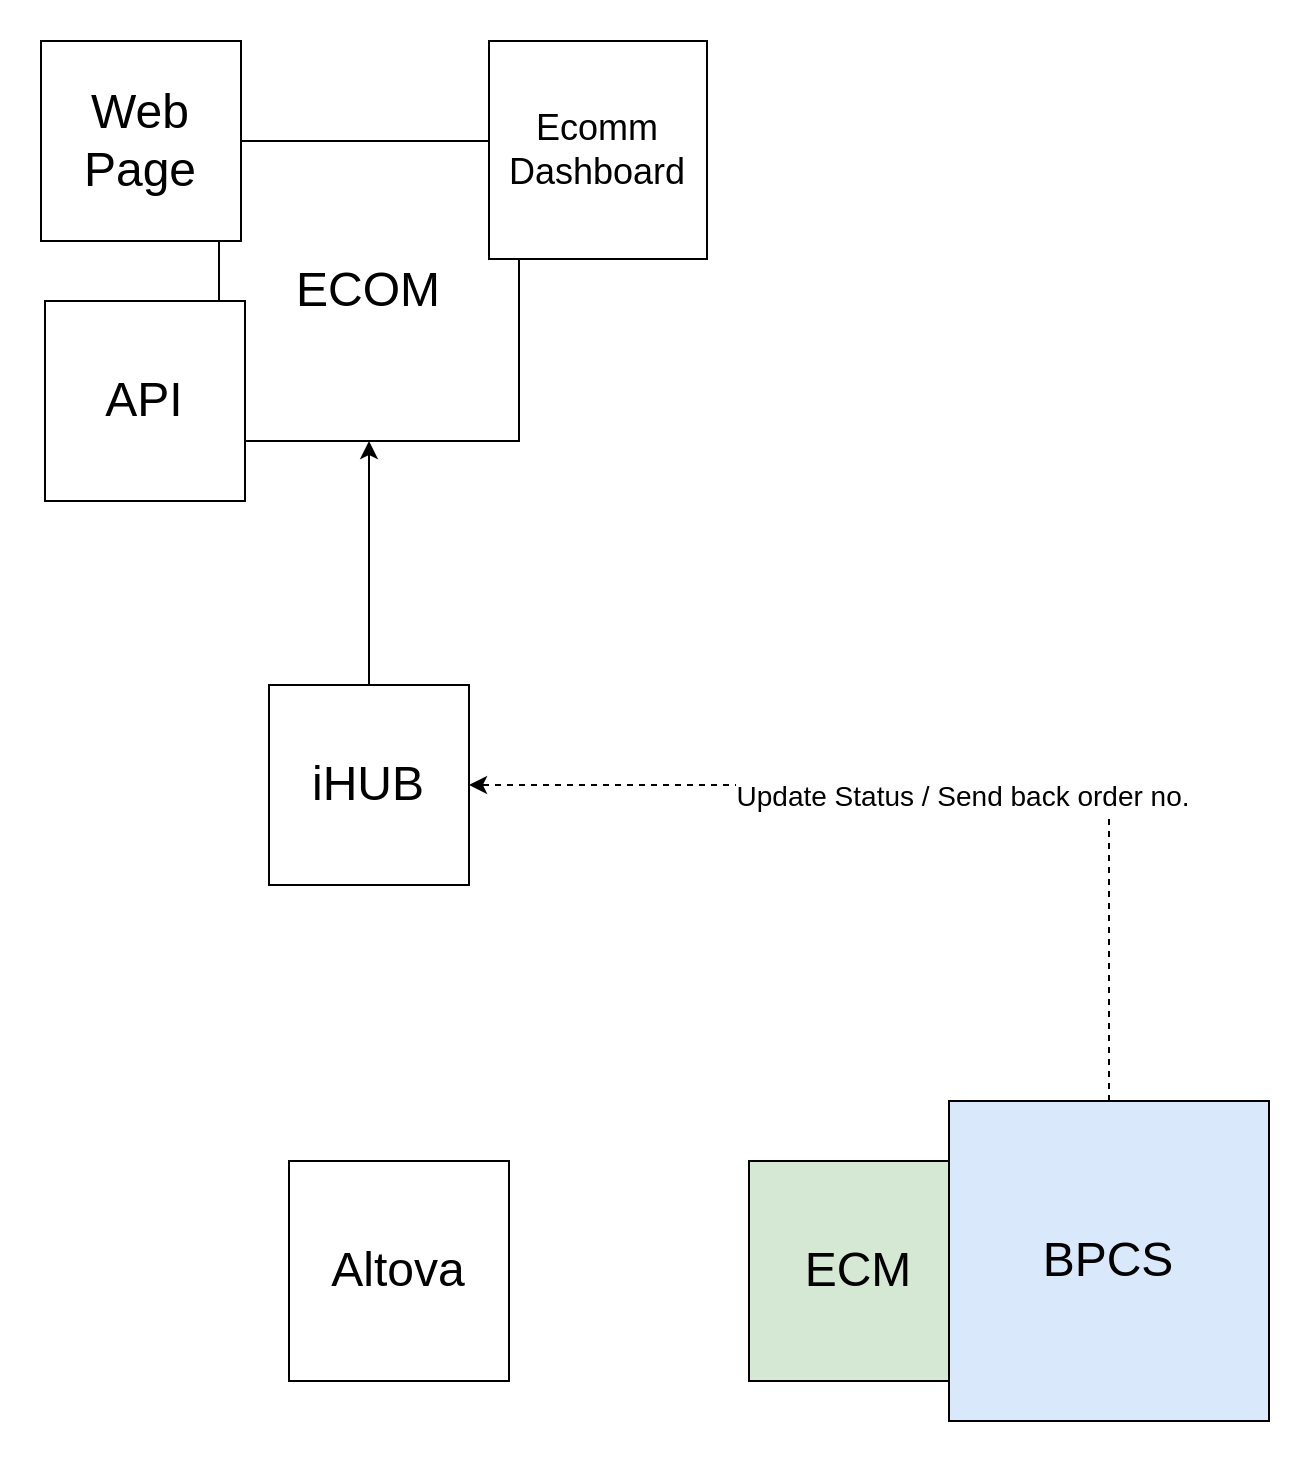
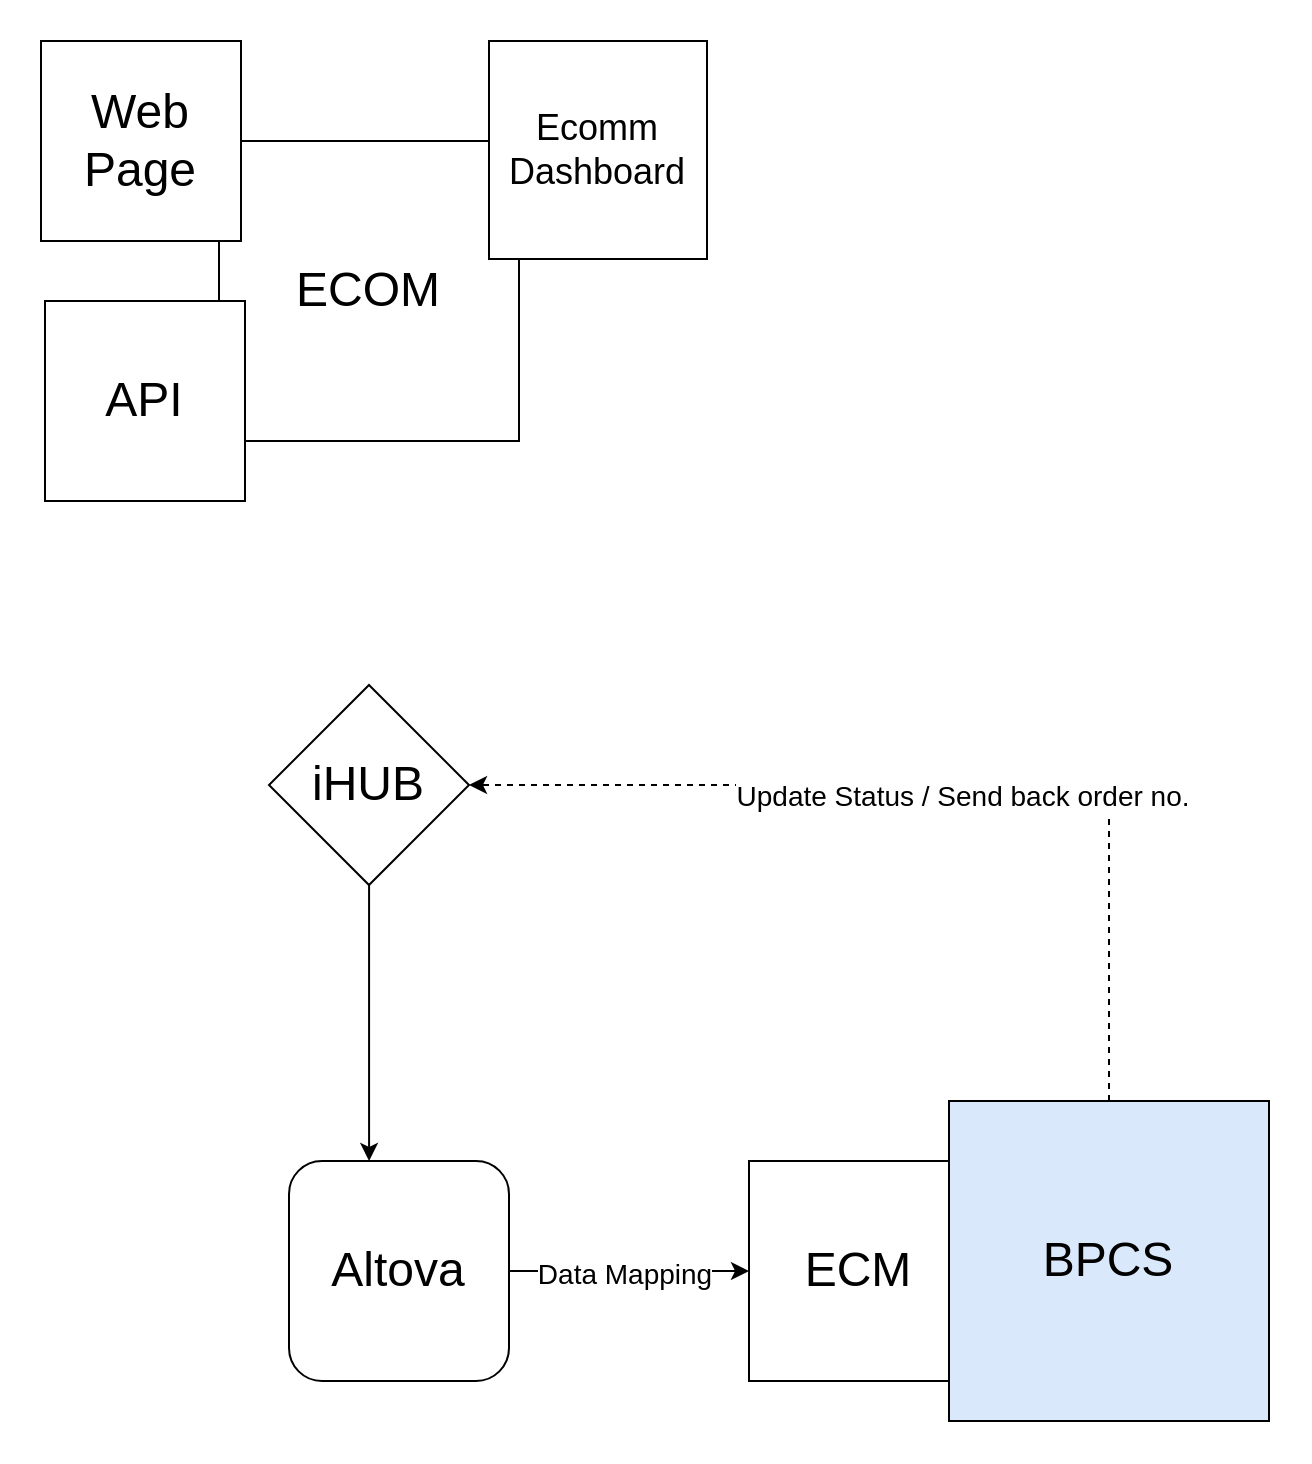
(369, 570) -> (369, 1016)
(369, 785) -> (369, 785)
(399, 1271) -> (399, 1271)
none -> (670, 1271)
(859, 1271) -> (859, 1271)
